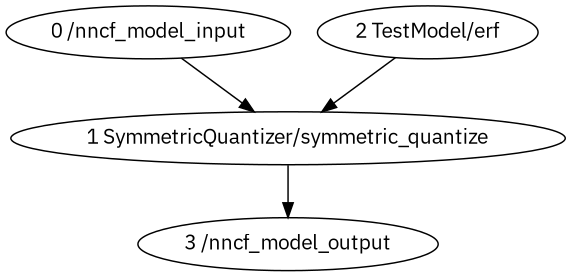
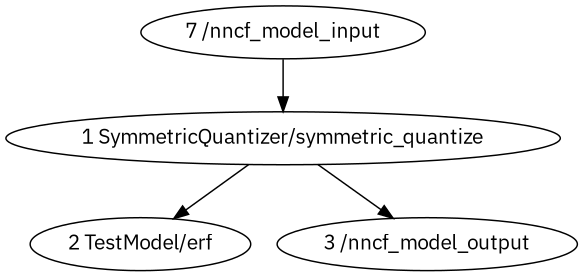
(148, 32) -> (283, 32)
(365, 80) -> (217, 187)
